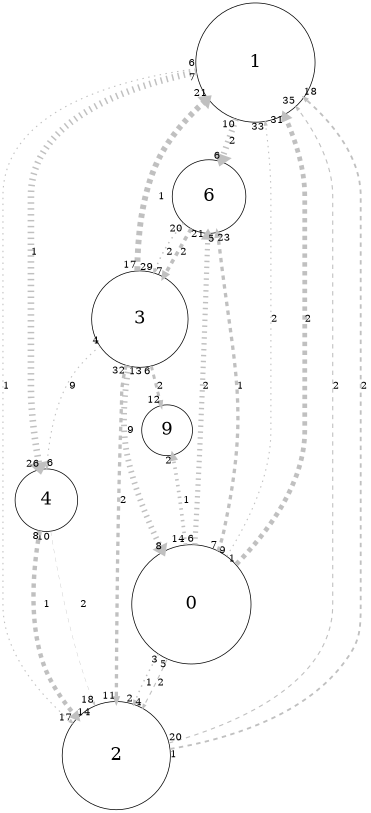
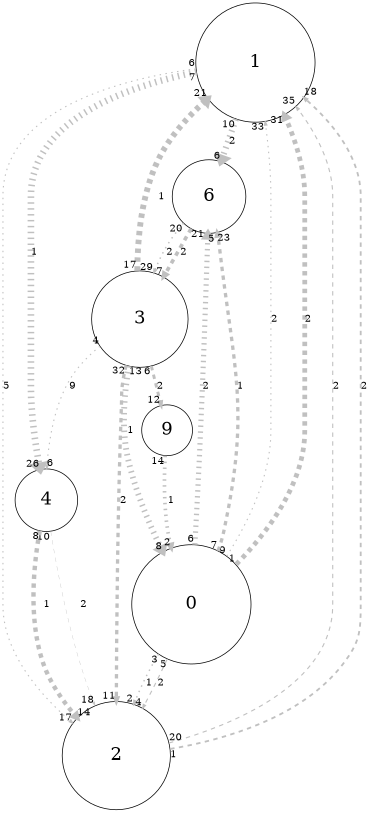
(7, 386) -> (7, 386)
(131, 430) -> (131, 430)
(180, 502) -> (165, 500)
